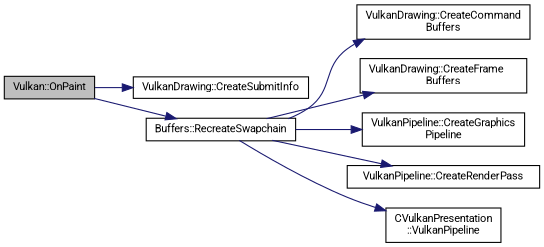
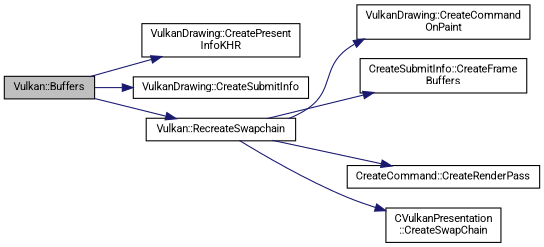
(443, 22) -> (443, 22)
none -> (221, 40)
(443, 76) -> (443, 76)
(49, 88) -> (49, 88)
(221, 130) -> (221, 130)
(443, 130) -> none
(443, 177) -> (443, 177)
(443, 225) -> (443, 225)
